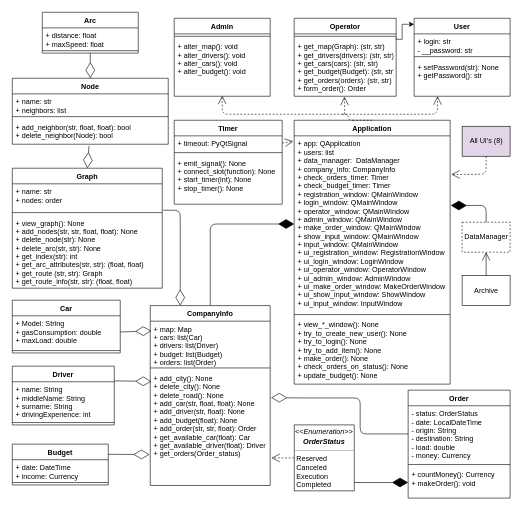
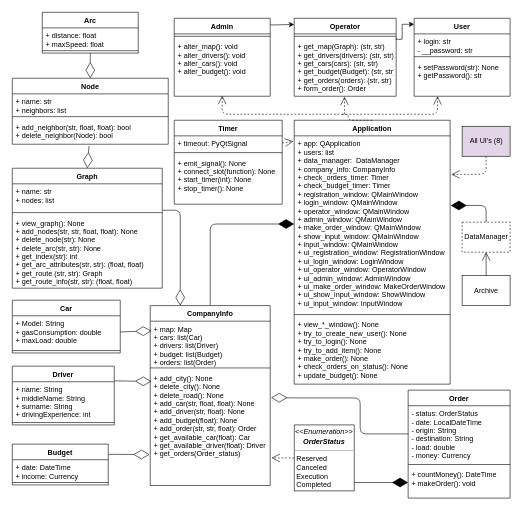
none -> (286, 25)
(35, 192) -> (35, 192)
(457, 475) -> (456, 475)
